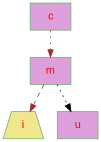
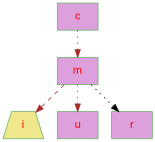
(62, 95) -> (78, 94)
none -> (132, 125)
